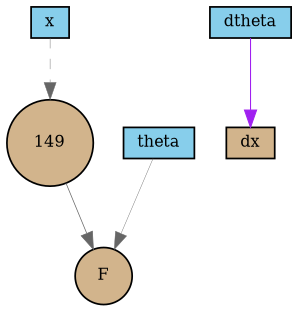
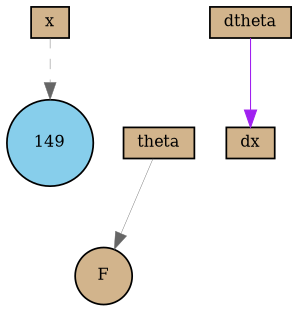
(50, 22) -> (50, 22)
(251, 22) -> (251, 22)
(50, 143) -> (50, 143)
(159, 143) -> (159, 143)
(76, 208) -> none
